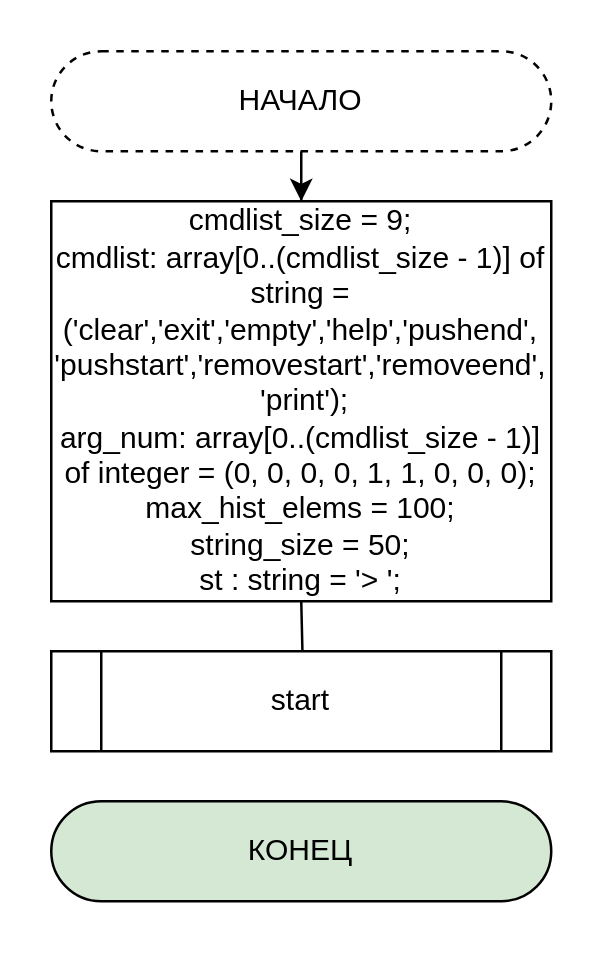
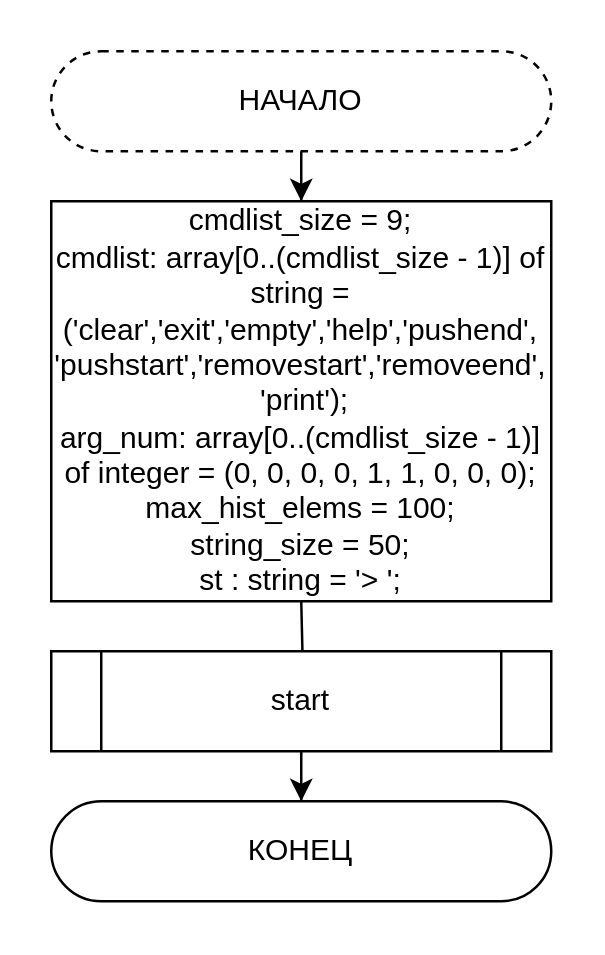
none -> (301, 784)
(301, 851) -> (301, 851)
